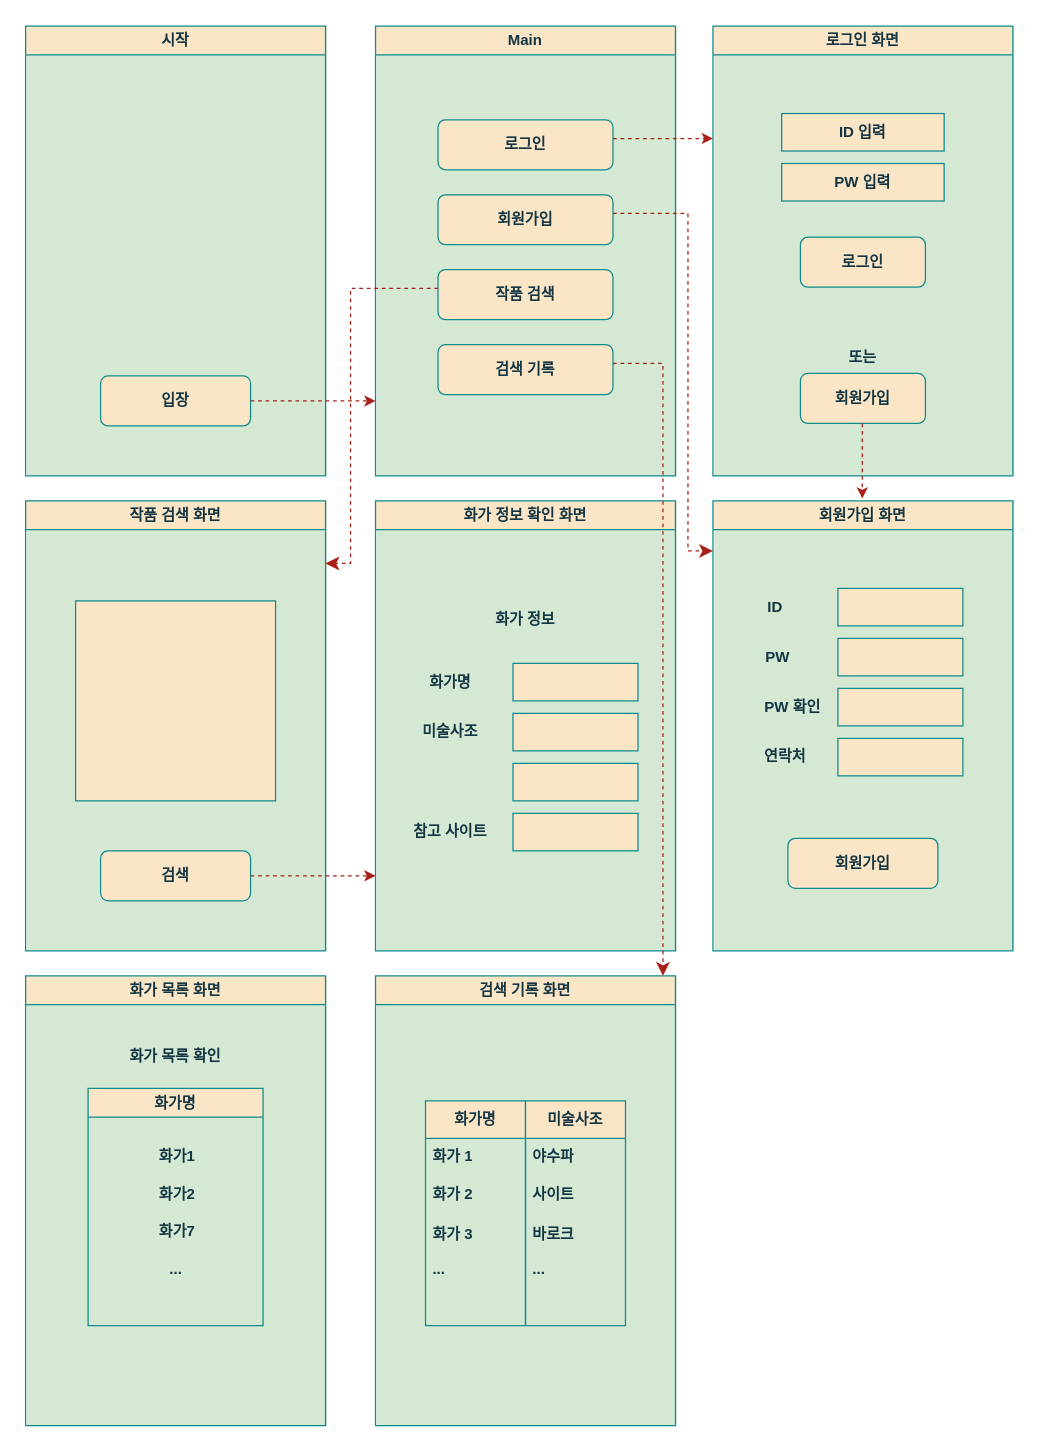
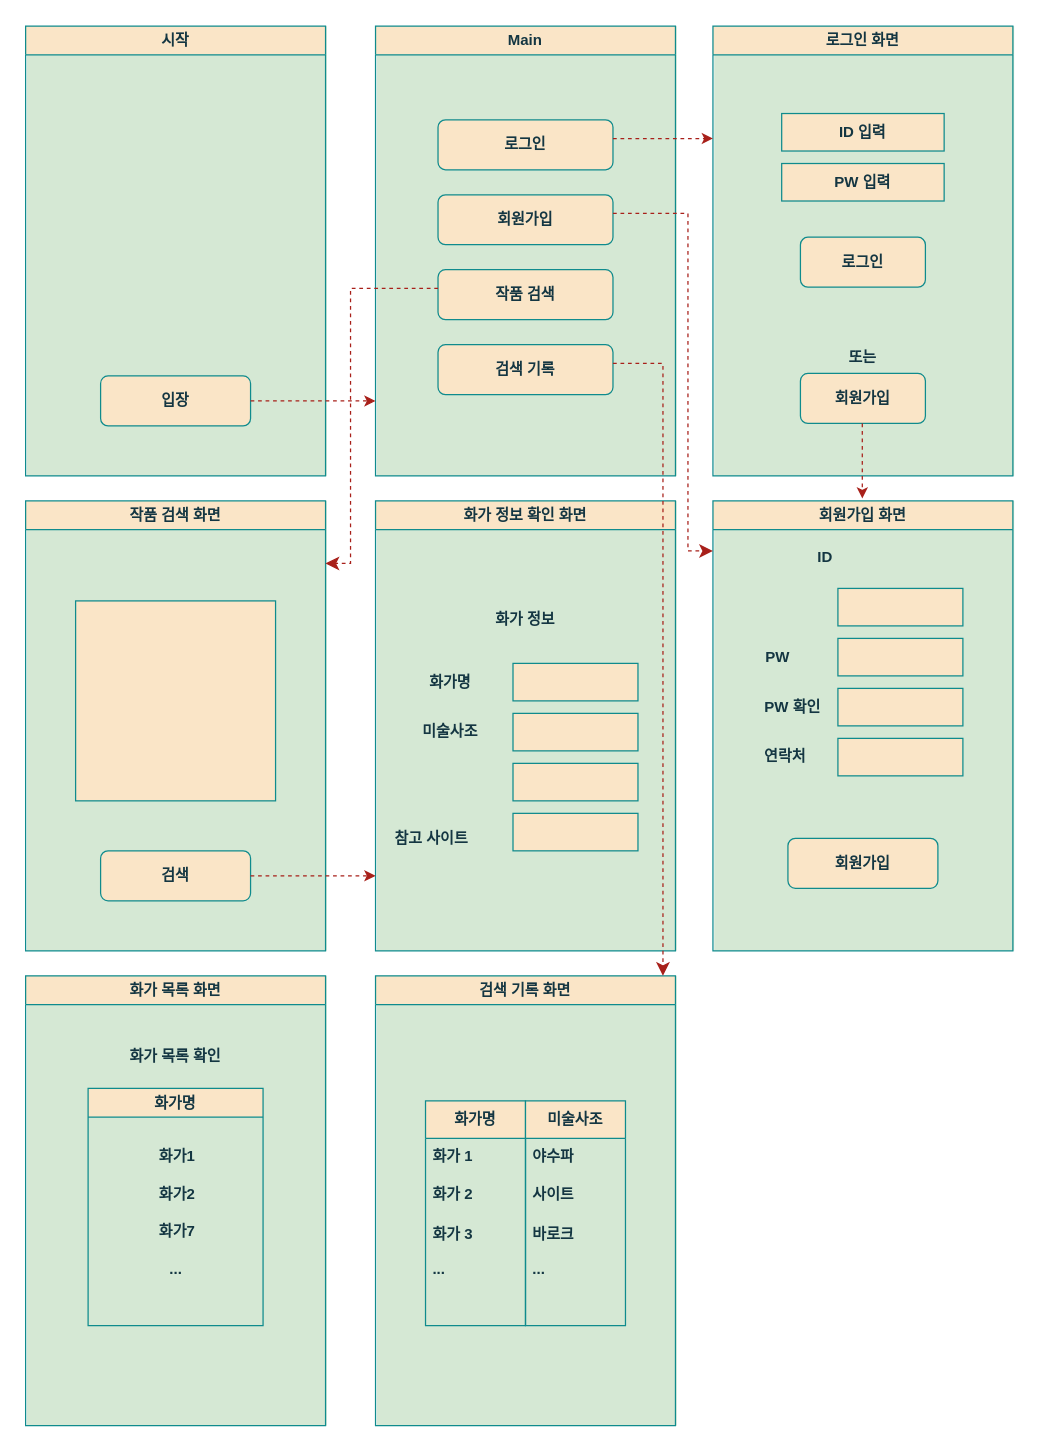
(776, 607) -> (826, 557)
(451, 832) -> (432, 838)
